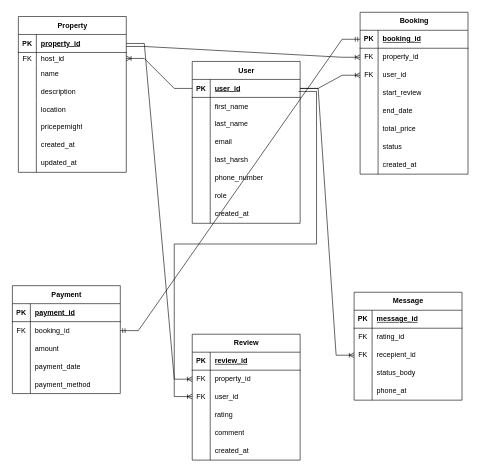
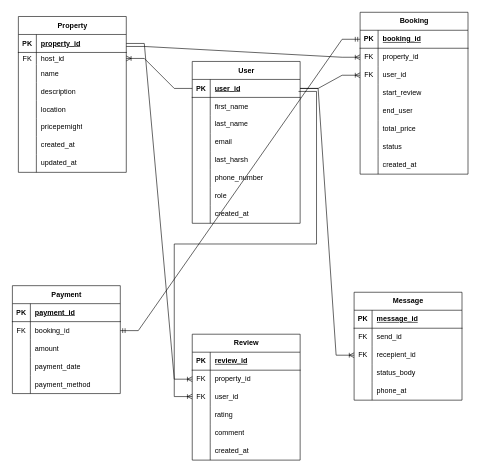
(399, 111) -> (399, 111)
(393, 338) -> (390, 338)
